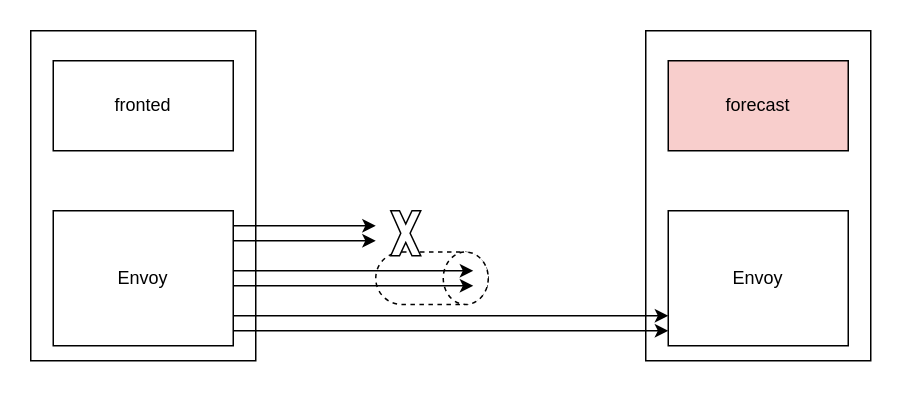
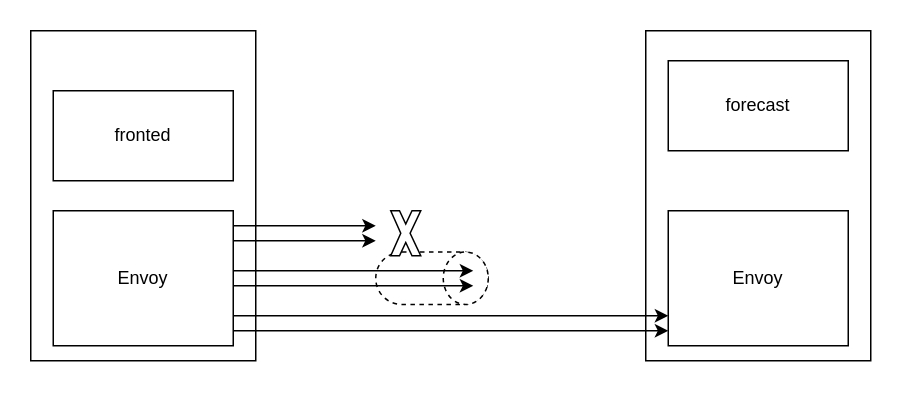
(143, 106) -> (143, 136)
(758, 106) -> (758, 106)
